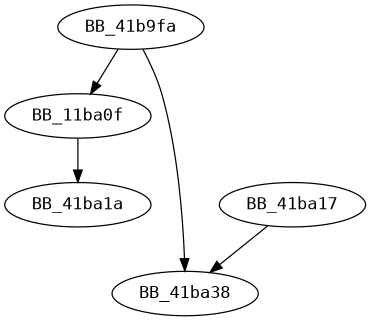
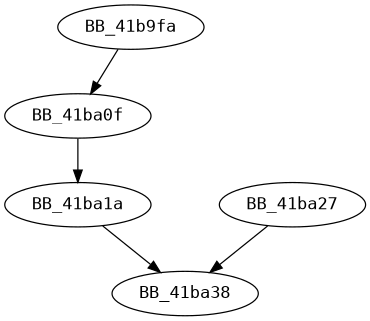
(78, 116) -> (78, 116)
(174, 152) -> (127, 245)
(292, 205) -> (292, 205)
